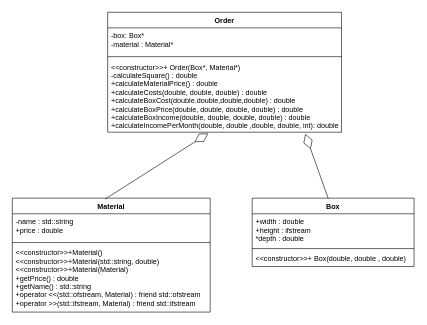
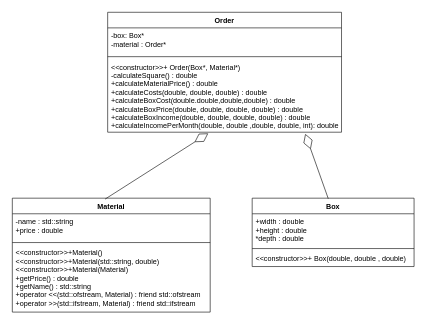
(129, 36) -> (129, 36)
(281, 222) -> (281, 222)
